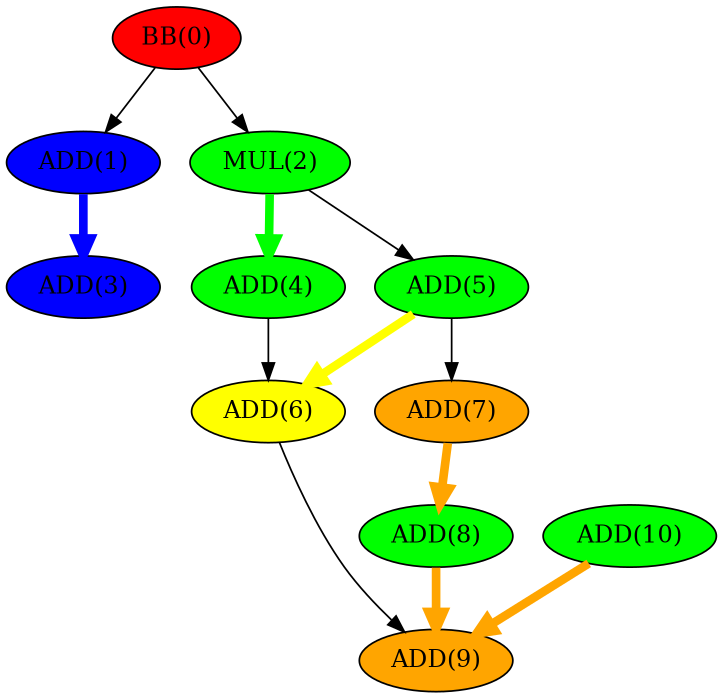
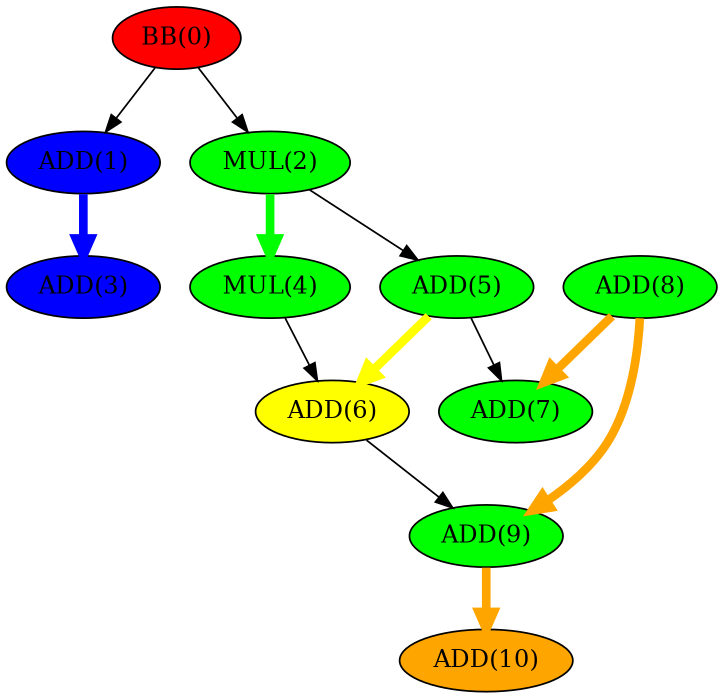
(268, 287) -> (270, 287)
(452, 412) -> (516, 412)
(445, 465) -> (584, 343)
(630, 536) -> (486, 661)
(540, 594) -> (486, 590)
(436, 661) -> (486, 536)
